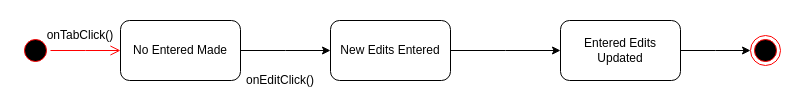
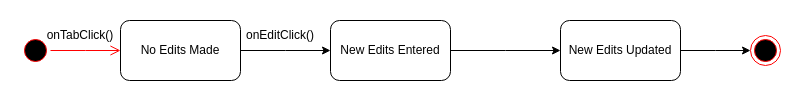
(181, 51) -> (181, 51)
(621, 51) -> (621, 51)
(281, 81) -> (281, 36)
